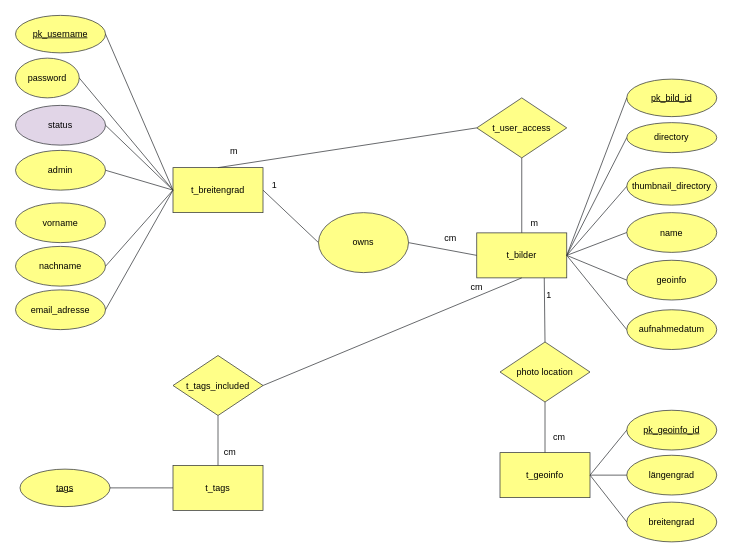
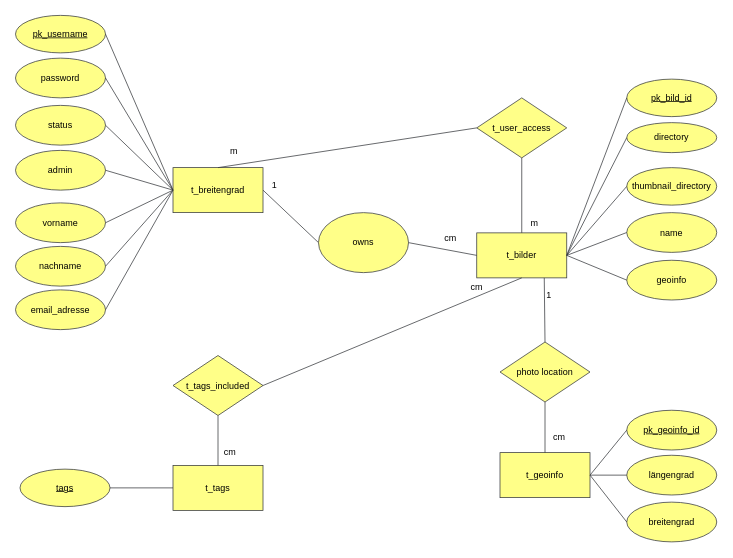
(47, 78) -> (60, 78)
(60, 125) -> (60, 125)
none -> (136, 208)
(598, 294) -> none
(672, 330) -> none
